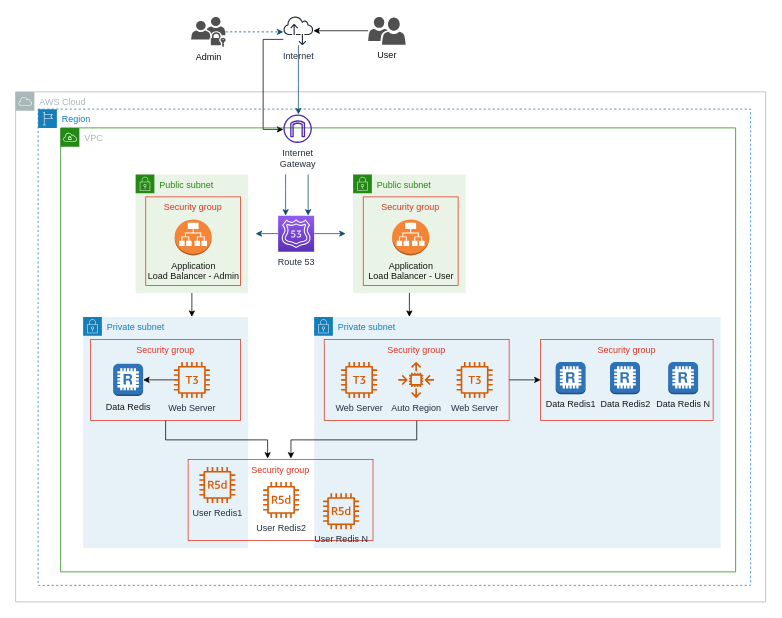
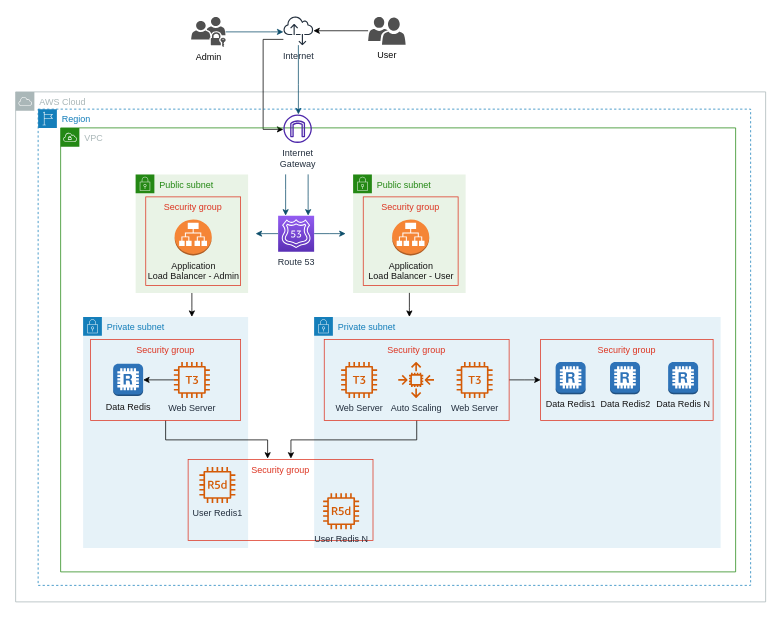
(251, 32) -> (251, 32)
(416, 409) -> (416, 409)
(281, 500) -> none
